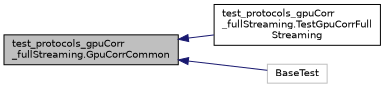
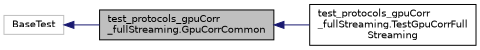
(228, 66) -> (87, 25)
